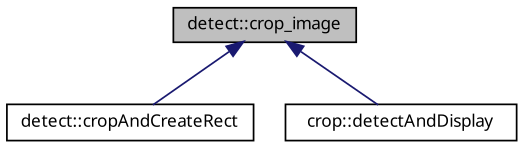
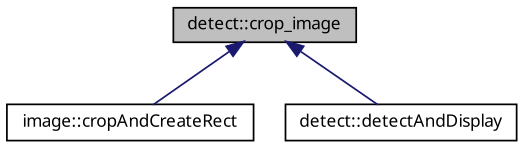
(130, 122) -> (130, 122)
(401, 122) -> (401, 122)
